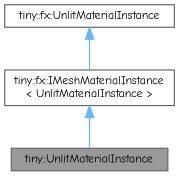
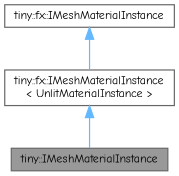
(90, 16) -> (90, 16)
(90, 160) -> (90, 160)
